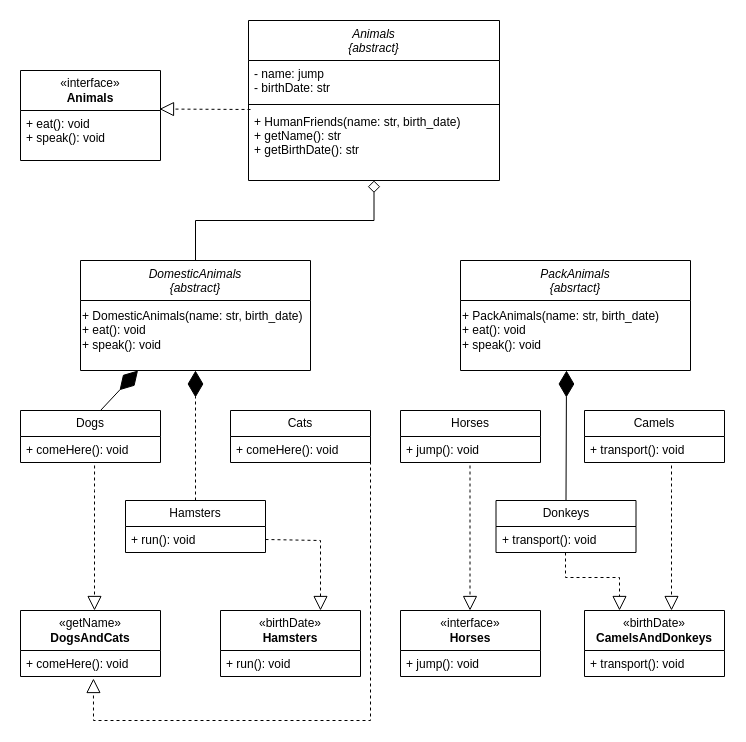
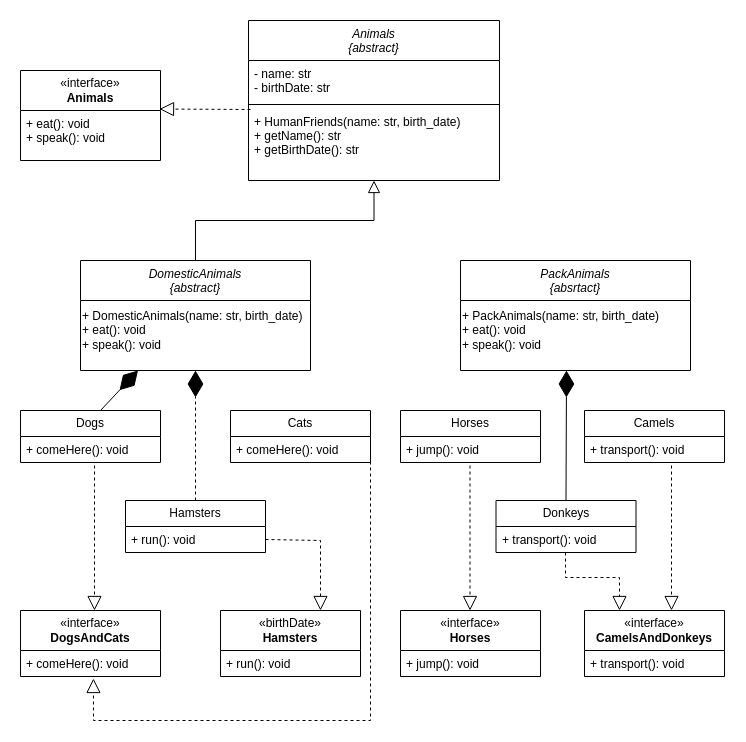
(290, 74) -> (286, 74)
(374, 193) -> (374, 194)
(91, 631) -> (91, 631)
(655, 631) -> (655, 631)
